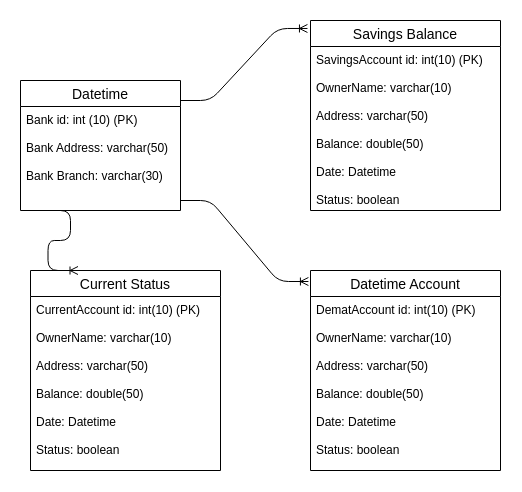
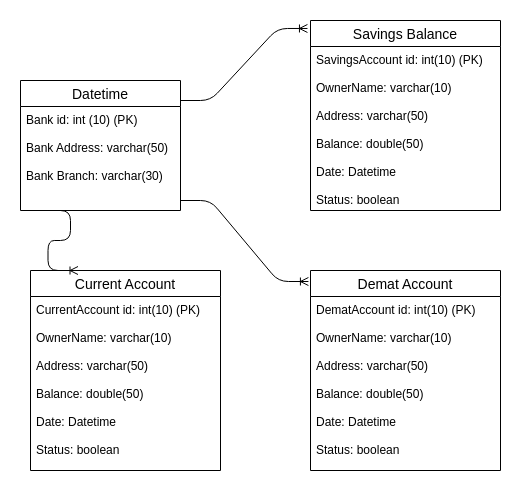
(125, 284) -> (125, 284)
(405, 284) -> (405, 284)
